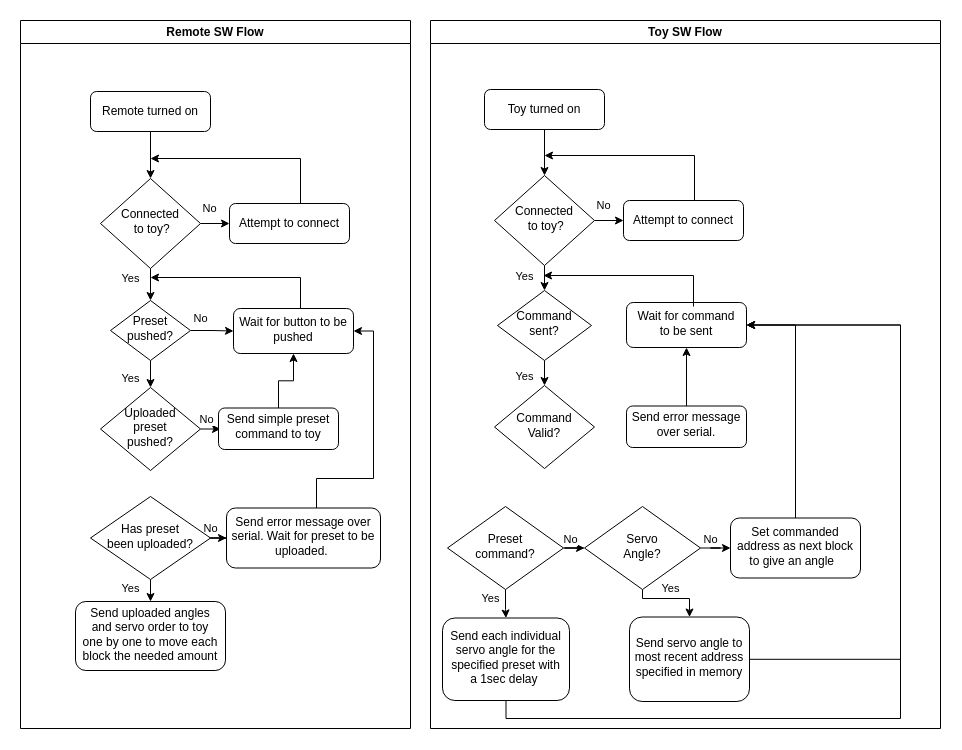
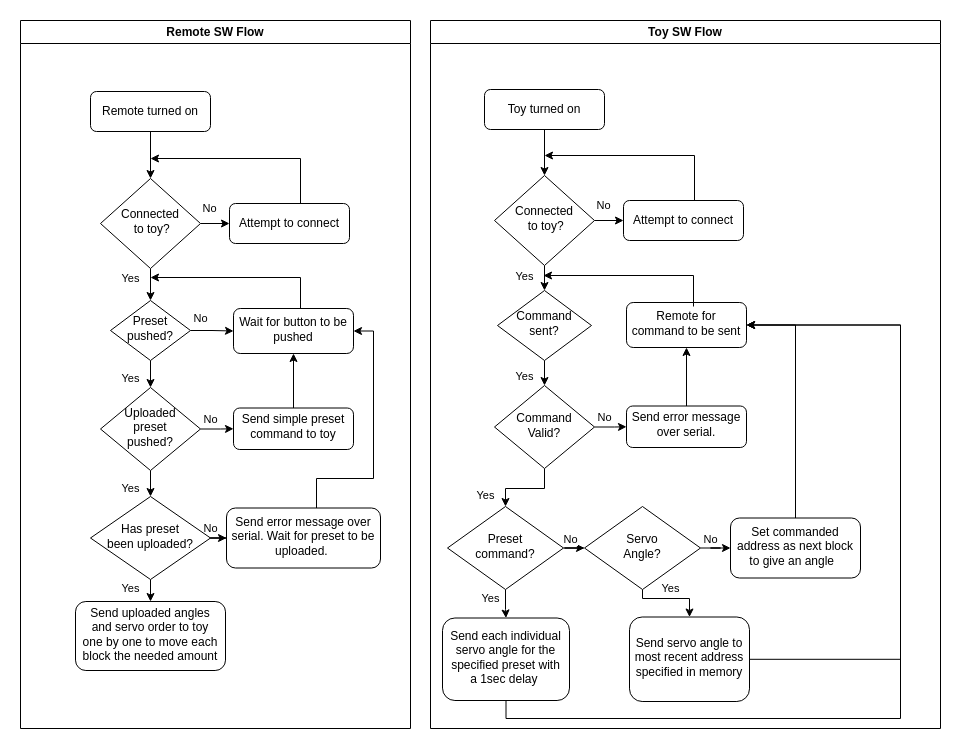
(687, 324) -> (687, 324)
none -> (607, 427)
(279, 429) -> (294, 429)
none -> (151, 488)
none -> (530, 489)
